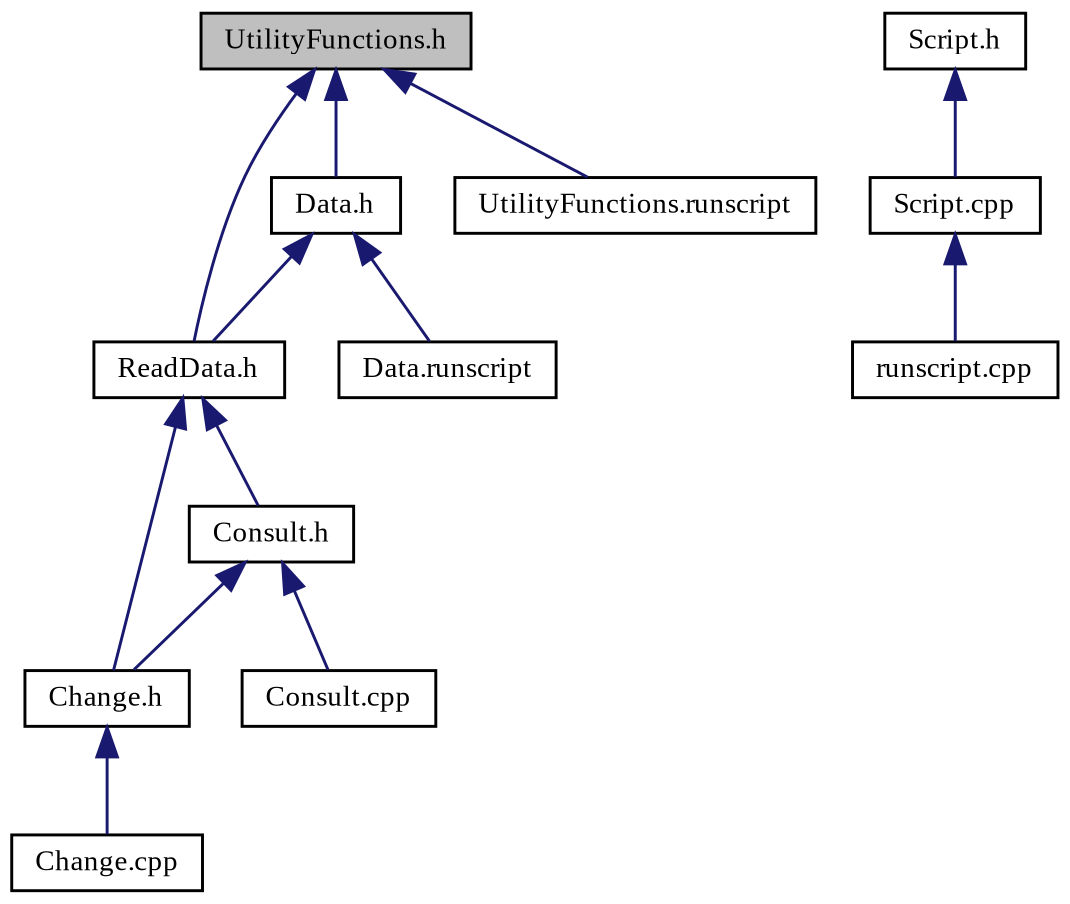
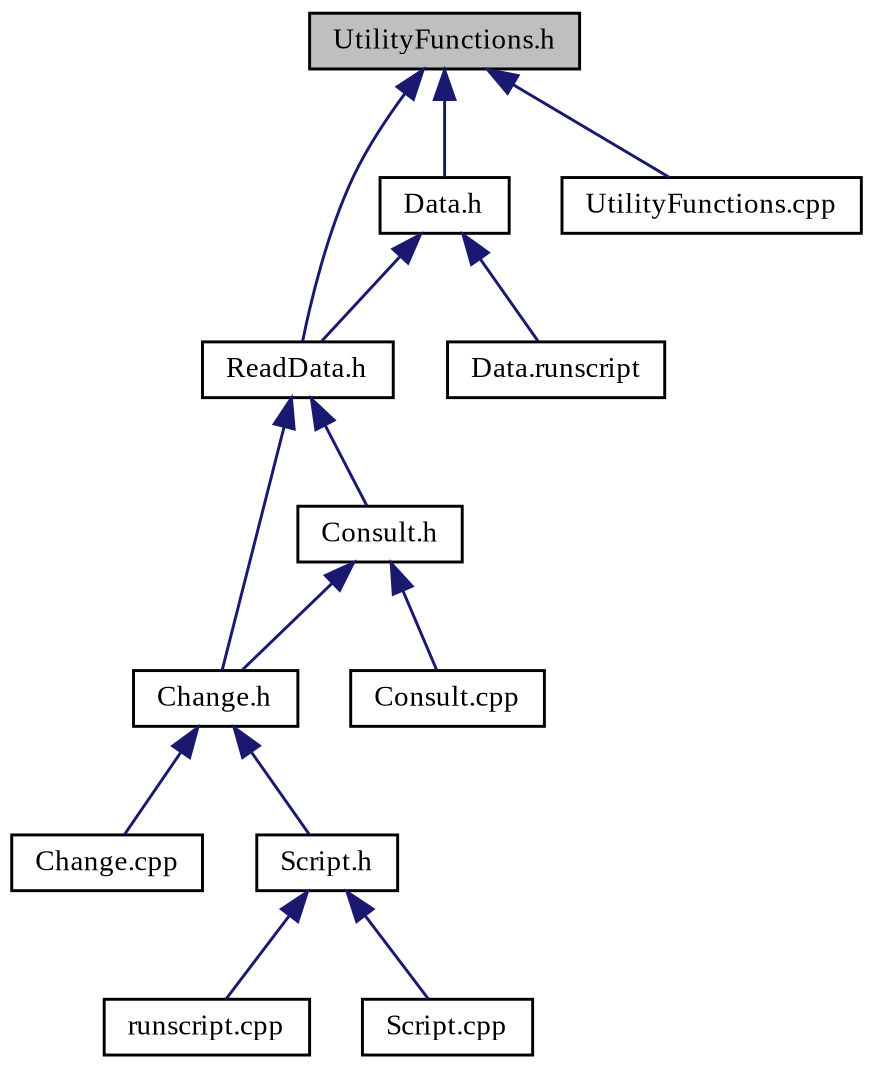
(635, 205) -> (712, 205)
(955, 303) -> (258, 957)
none -> (280, 793)
